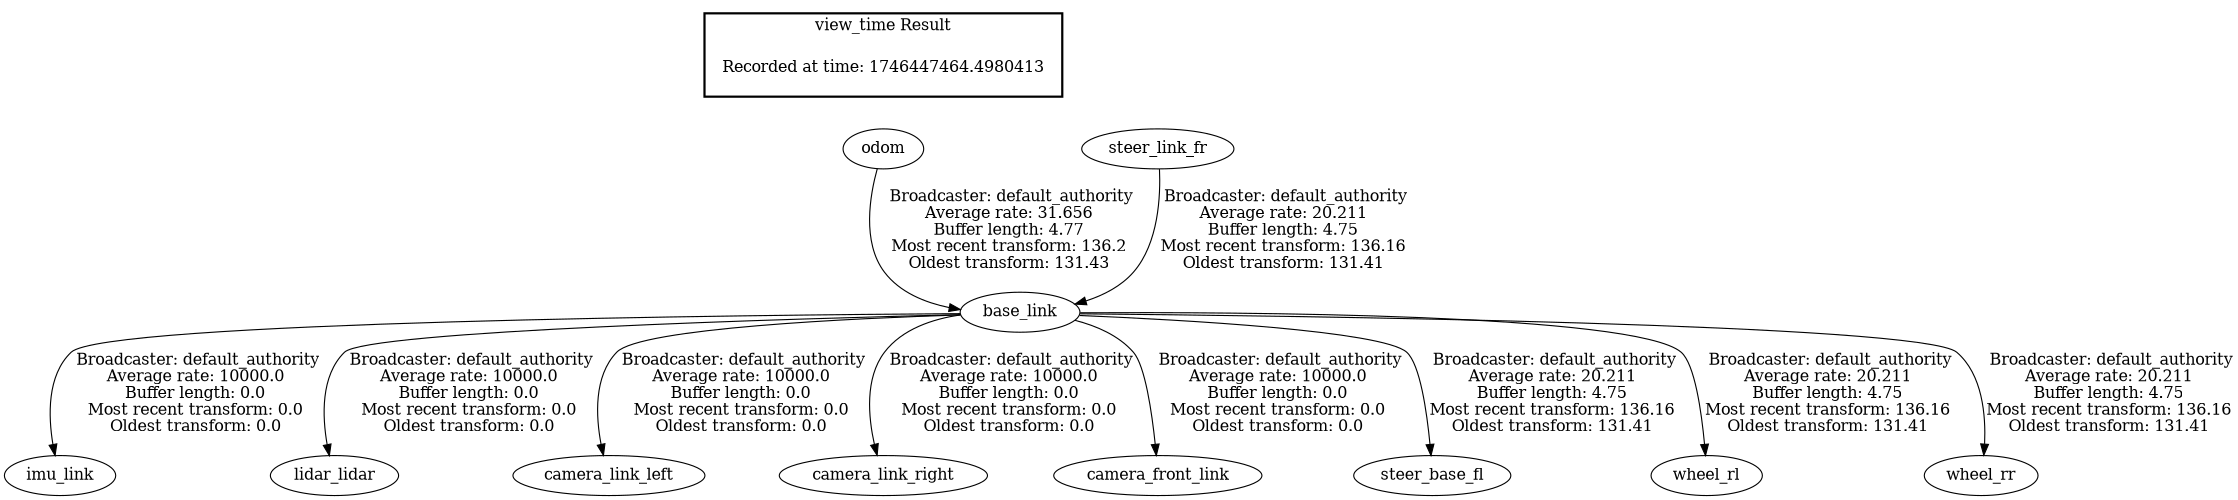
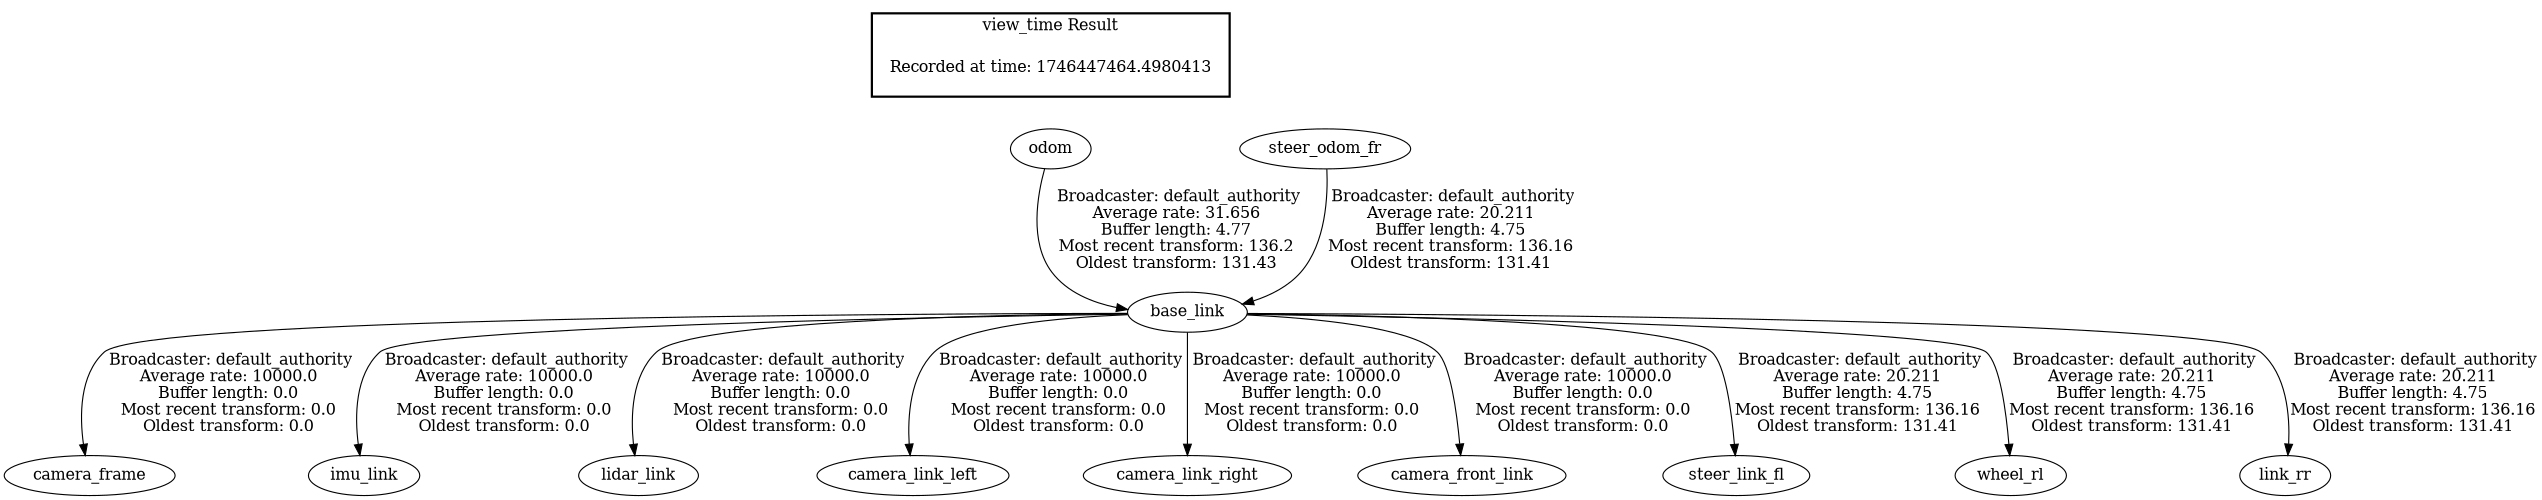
(1158, 149) -> (1325, 149)
none -> (90, 476)
(334, 476) -> (639, 476)
(1432, 476) -> (1736, 476)
(1981, 476) -> (2285, 476)
